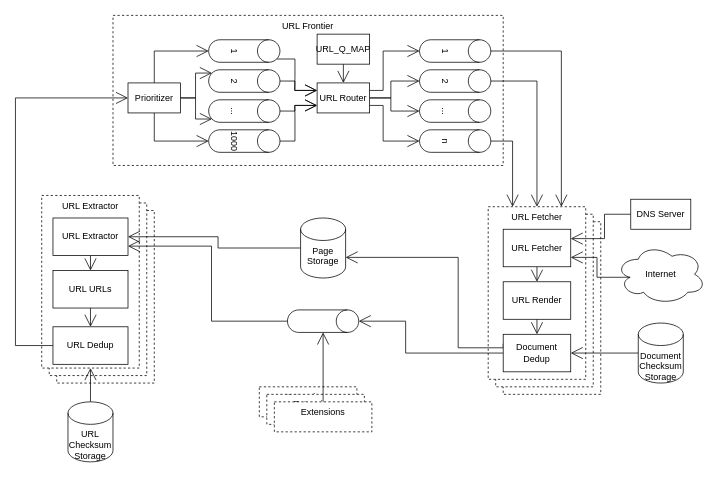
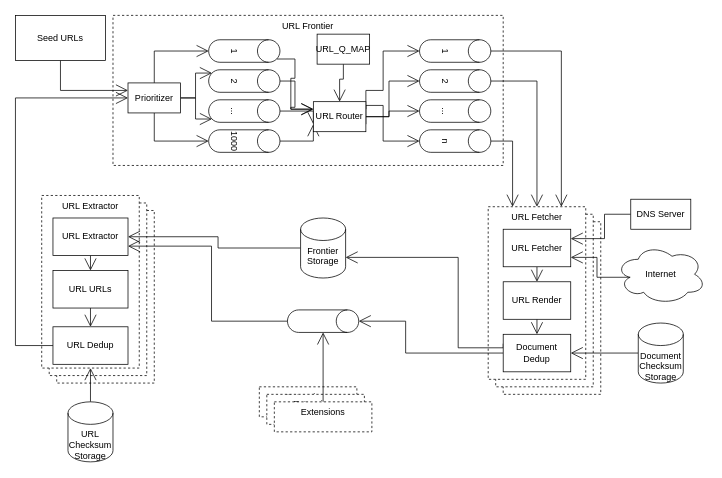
none -> (60, 38)
none -> (78, 90)
(343, 98) -> (339, 117)
(323, 256) -> (323, 256)
